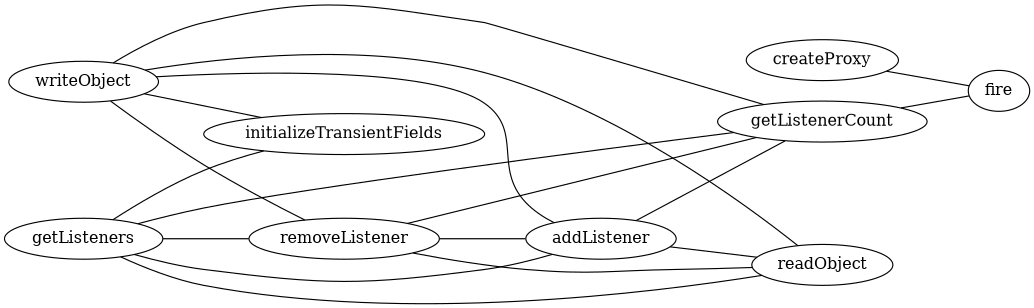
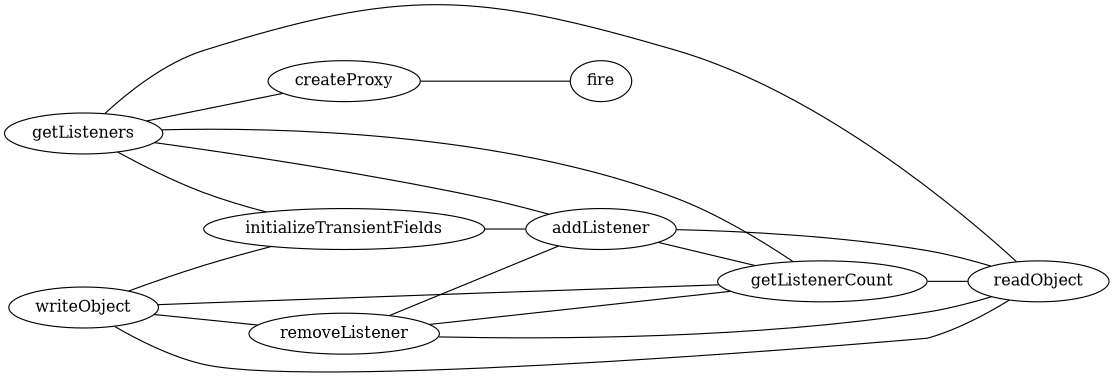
(395, 79) -> (505, 229)
(935, 102) -> (948, 281)
(206, 239) -> (215, 107)
